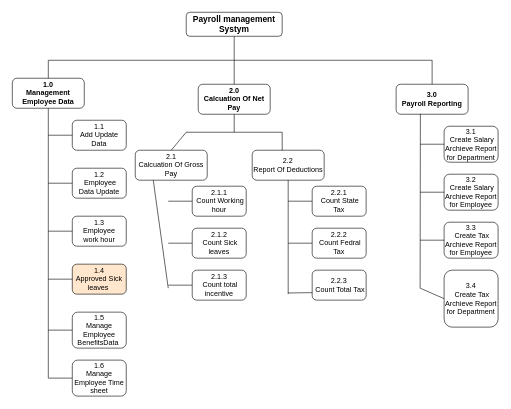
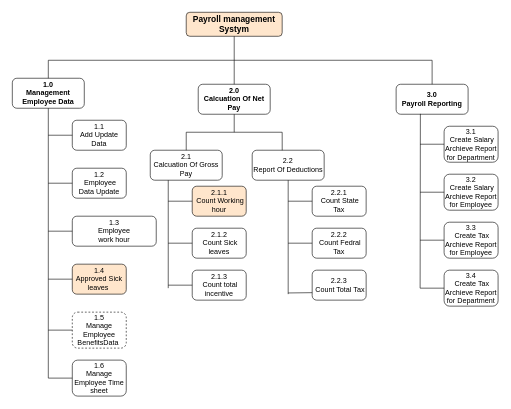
(234, 24) -> (234, 24)
(171, 165) -> (186, 165)
(219, 201) -> (219, 201)
(99, 231) -> (114, 231)
(471, 299) -> (471, 288)
(99, 330) -> (99, 330)
